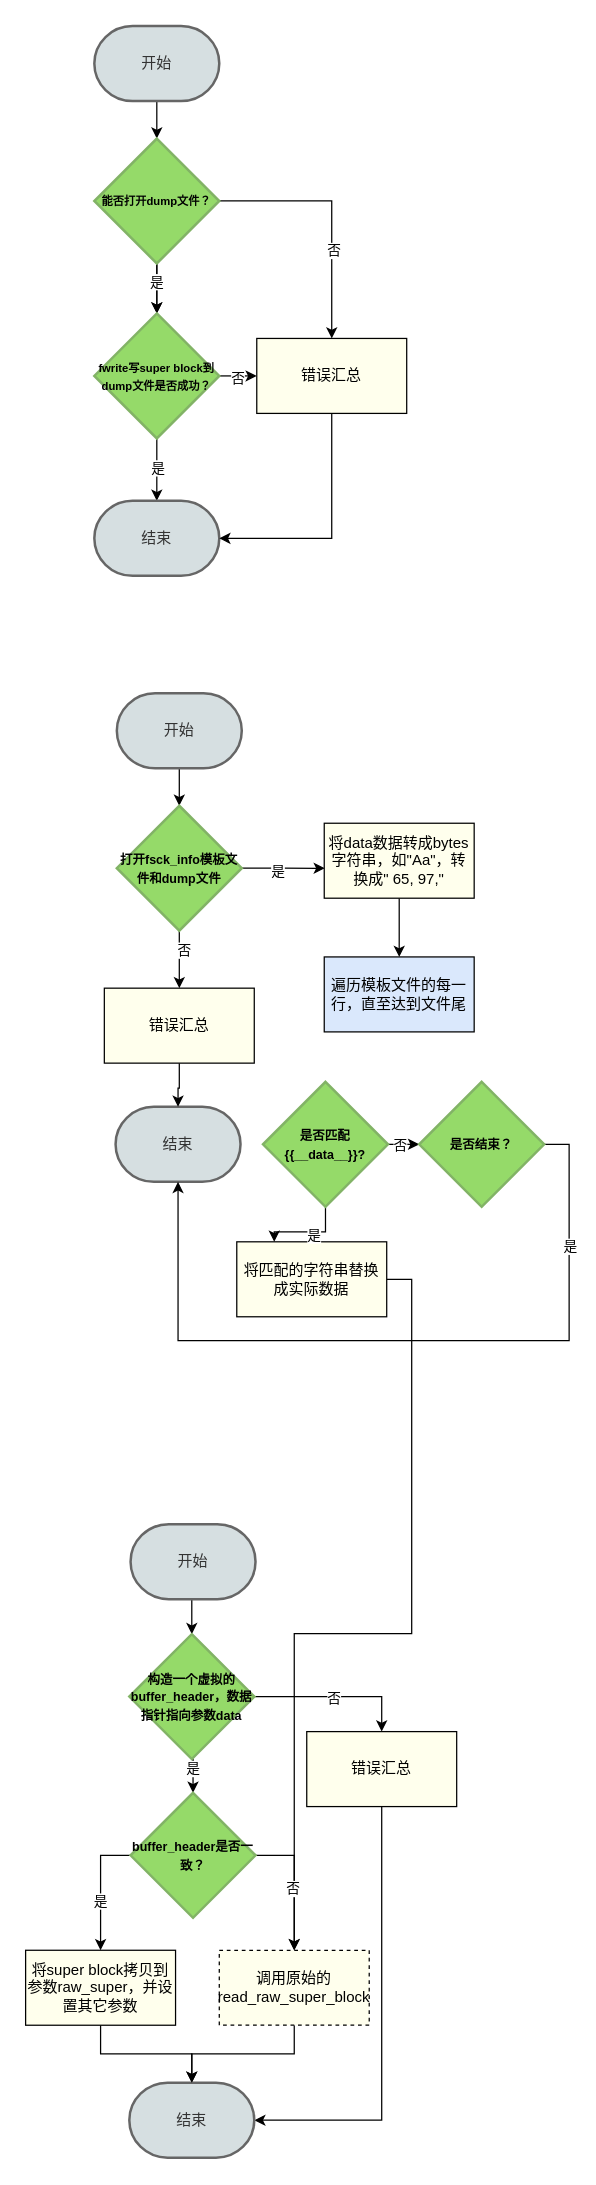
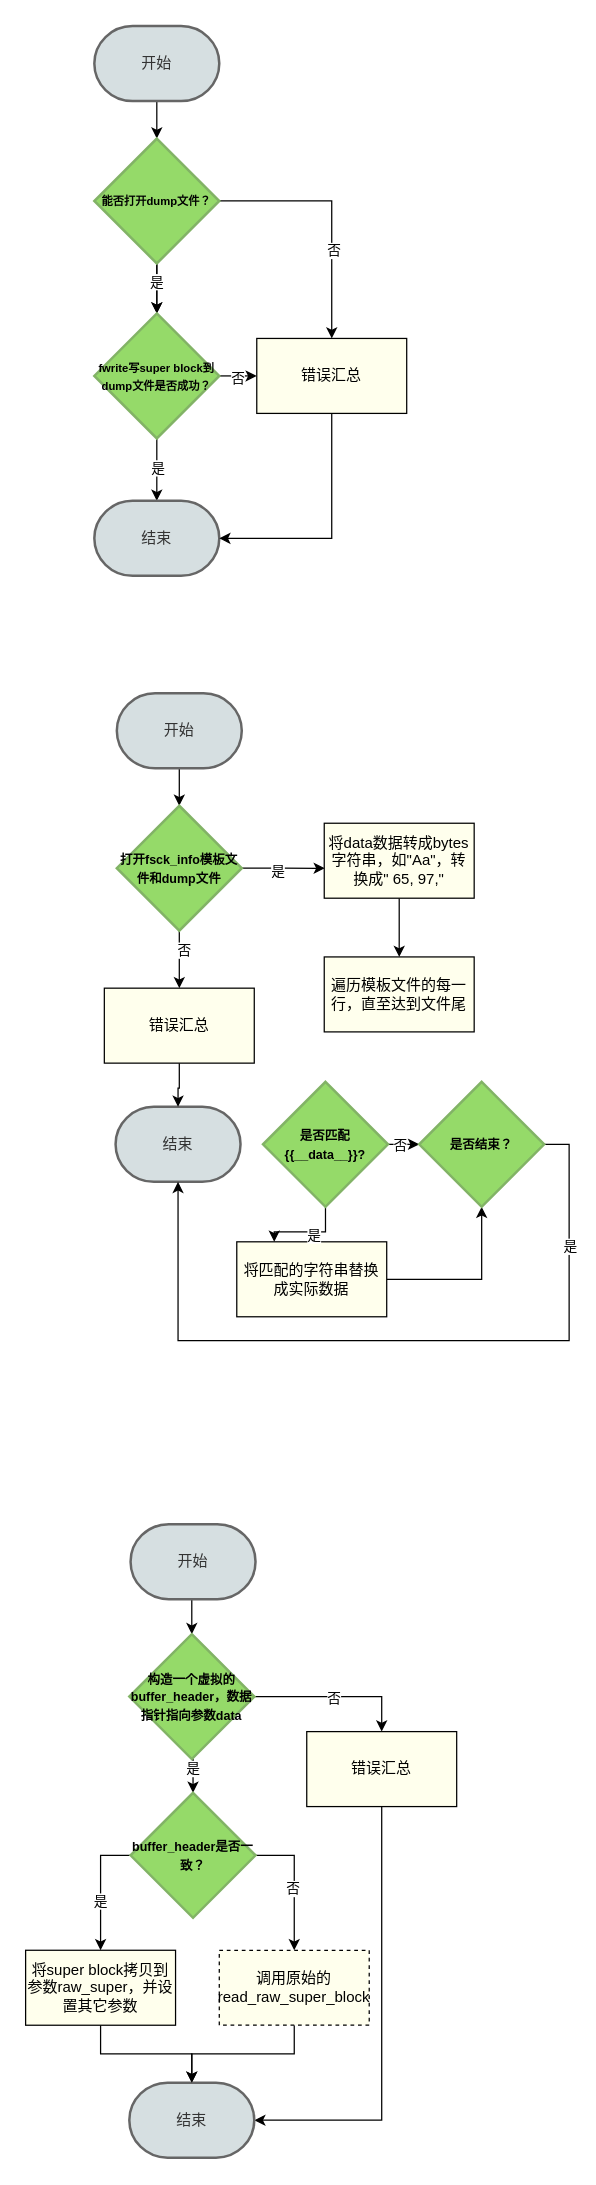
(399, 994) -> (399, 994)
(412, 1623) -> (477, 1279)
